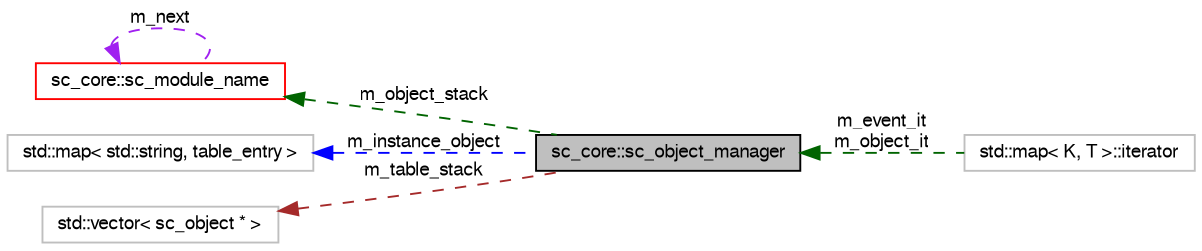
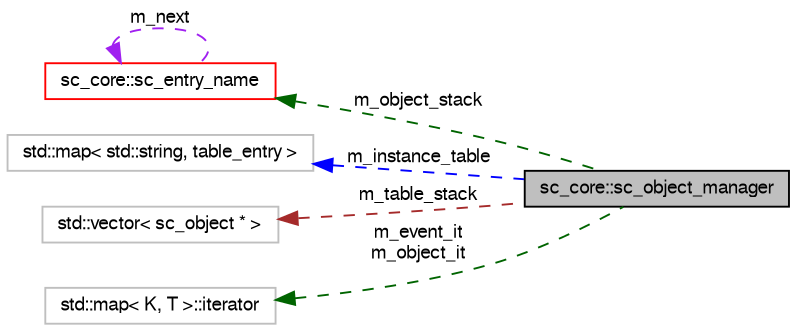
(160, 81) -> (160, 81)
(425, 143) -> (419, 158)
(892, 153) -> (465, 271)
